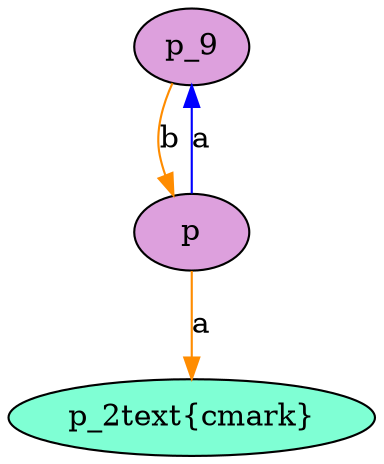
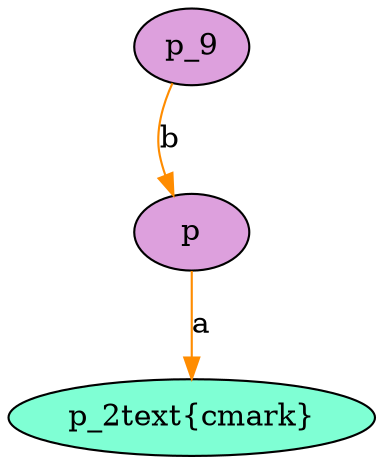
(192, 150) -> none
